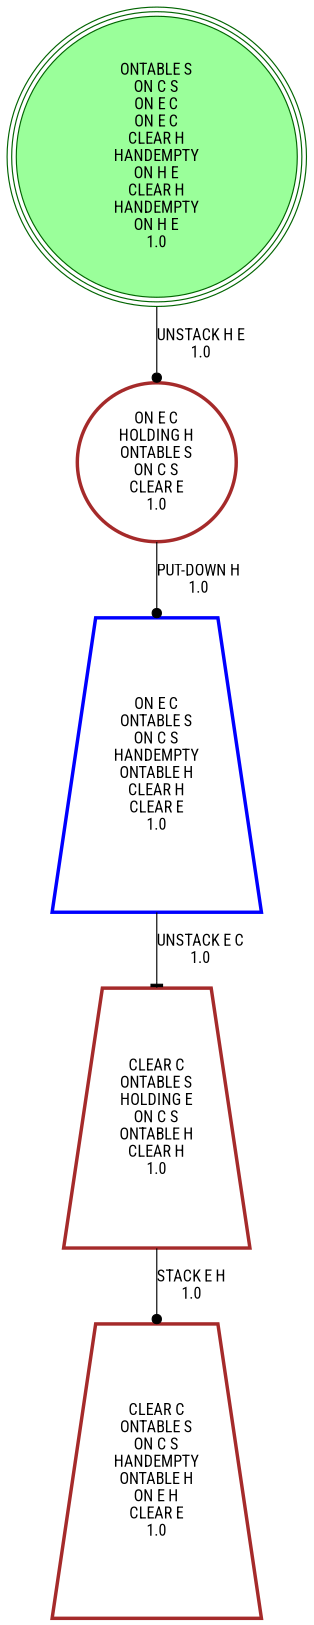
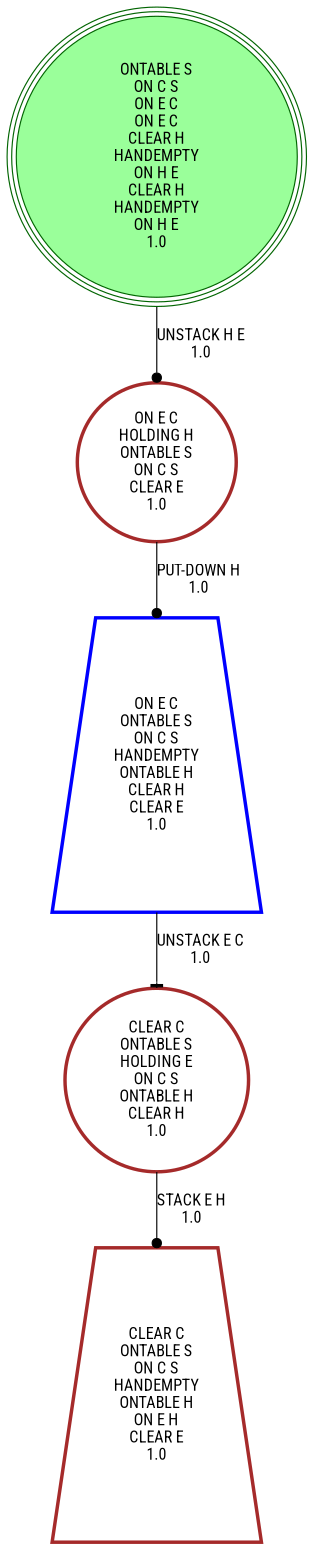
(157, 1118) -> (157, 1080)
